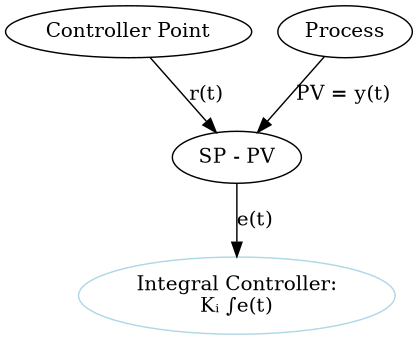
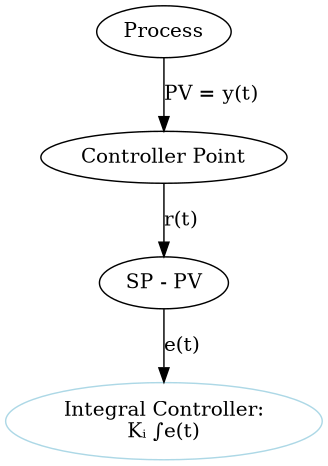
(296, 89) -> (164, 87)
